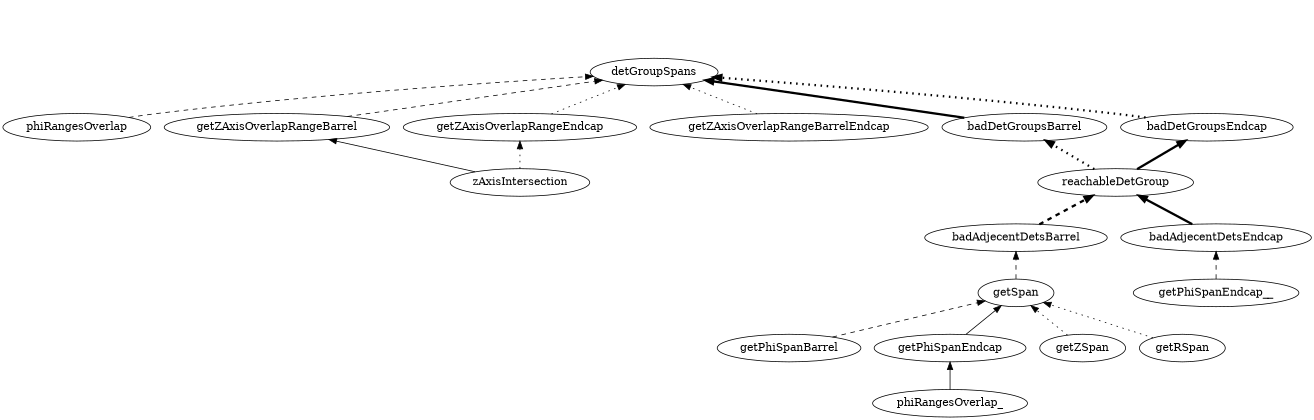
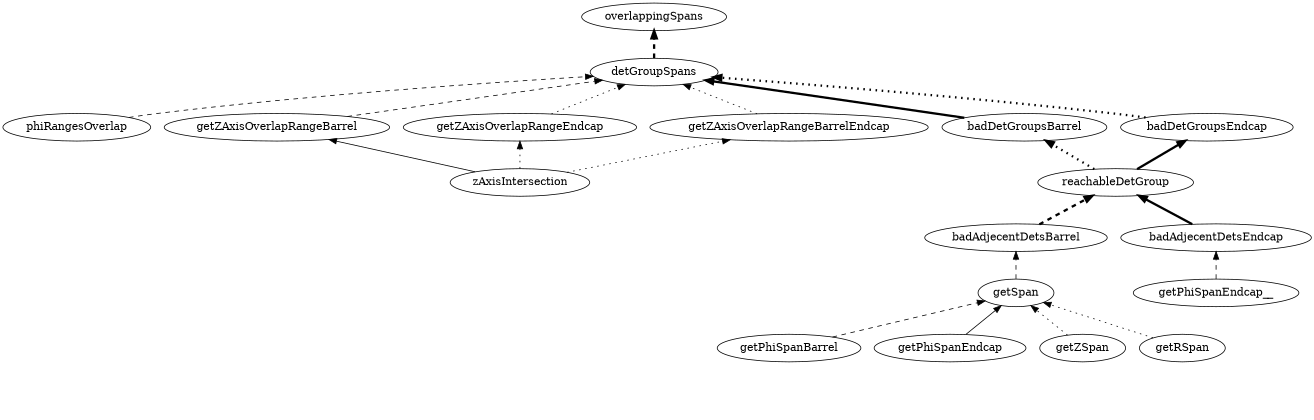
none -> (654, 17)
none -> (645, 157)
(950, 403) -> none
